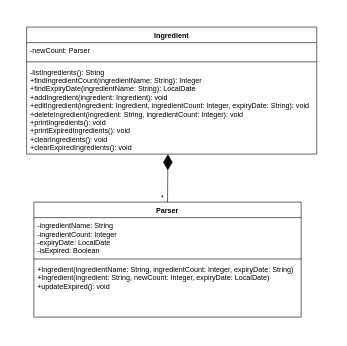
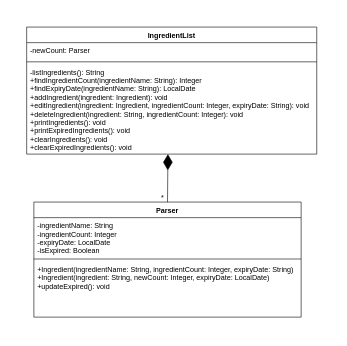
(172, 35) -> (172, 35)
